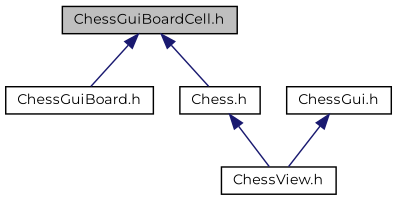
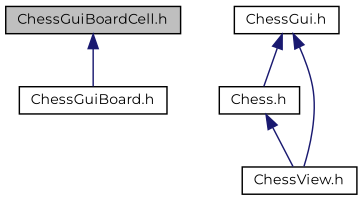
(190, 66) -> (271, 67)
